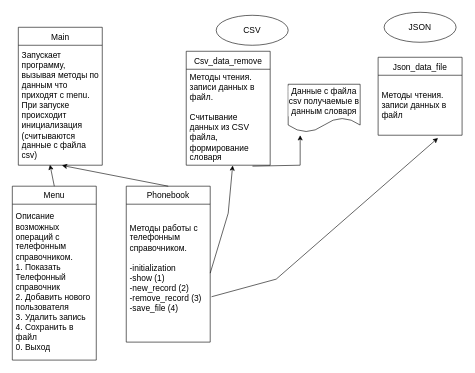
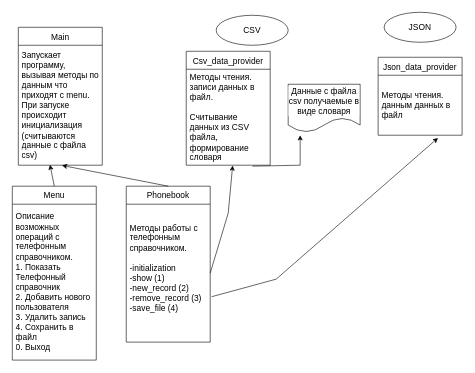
(228, 61) -> (228, 61)
(420, 67) -> (420, 67)
(324, 101) -> (324, 101)
(421, 105) -> (421, 105)
